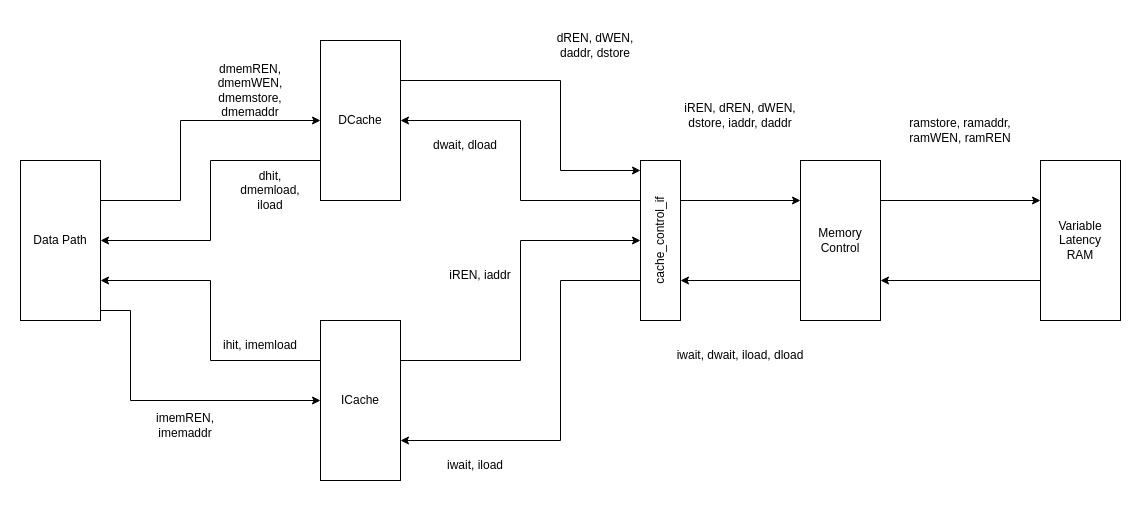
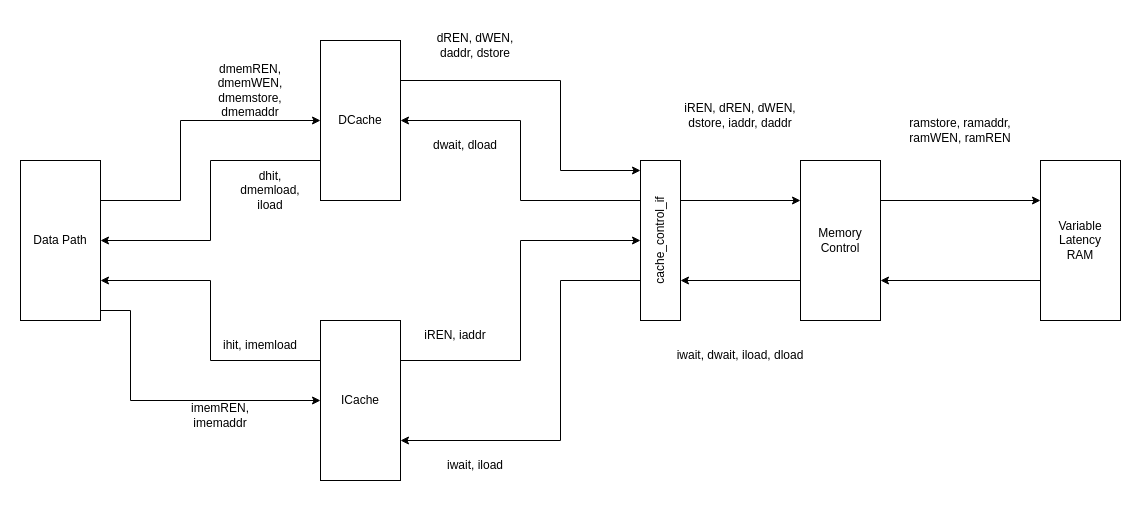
(596, 46) -> (476, 46)
(481, 276) -> (456, 336)
(186, 426) -> (221, 416)
